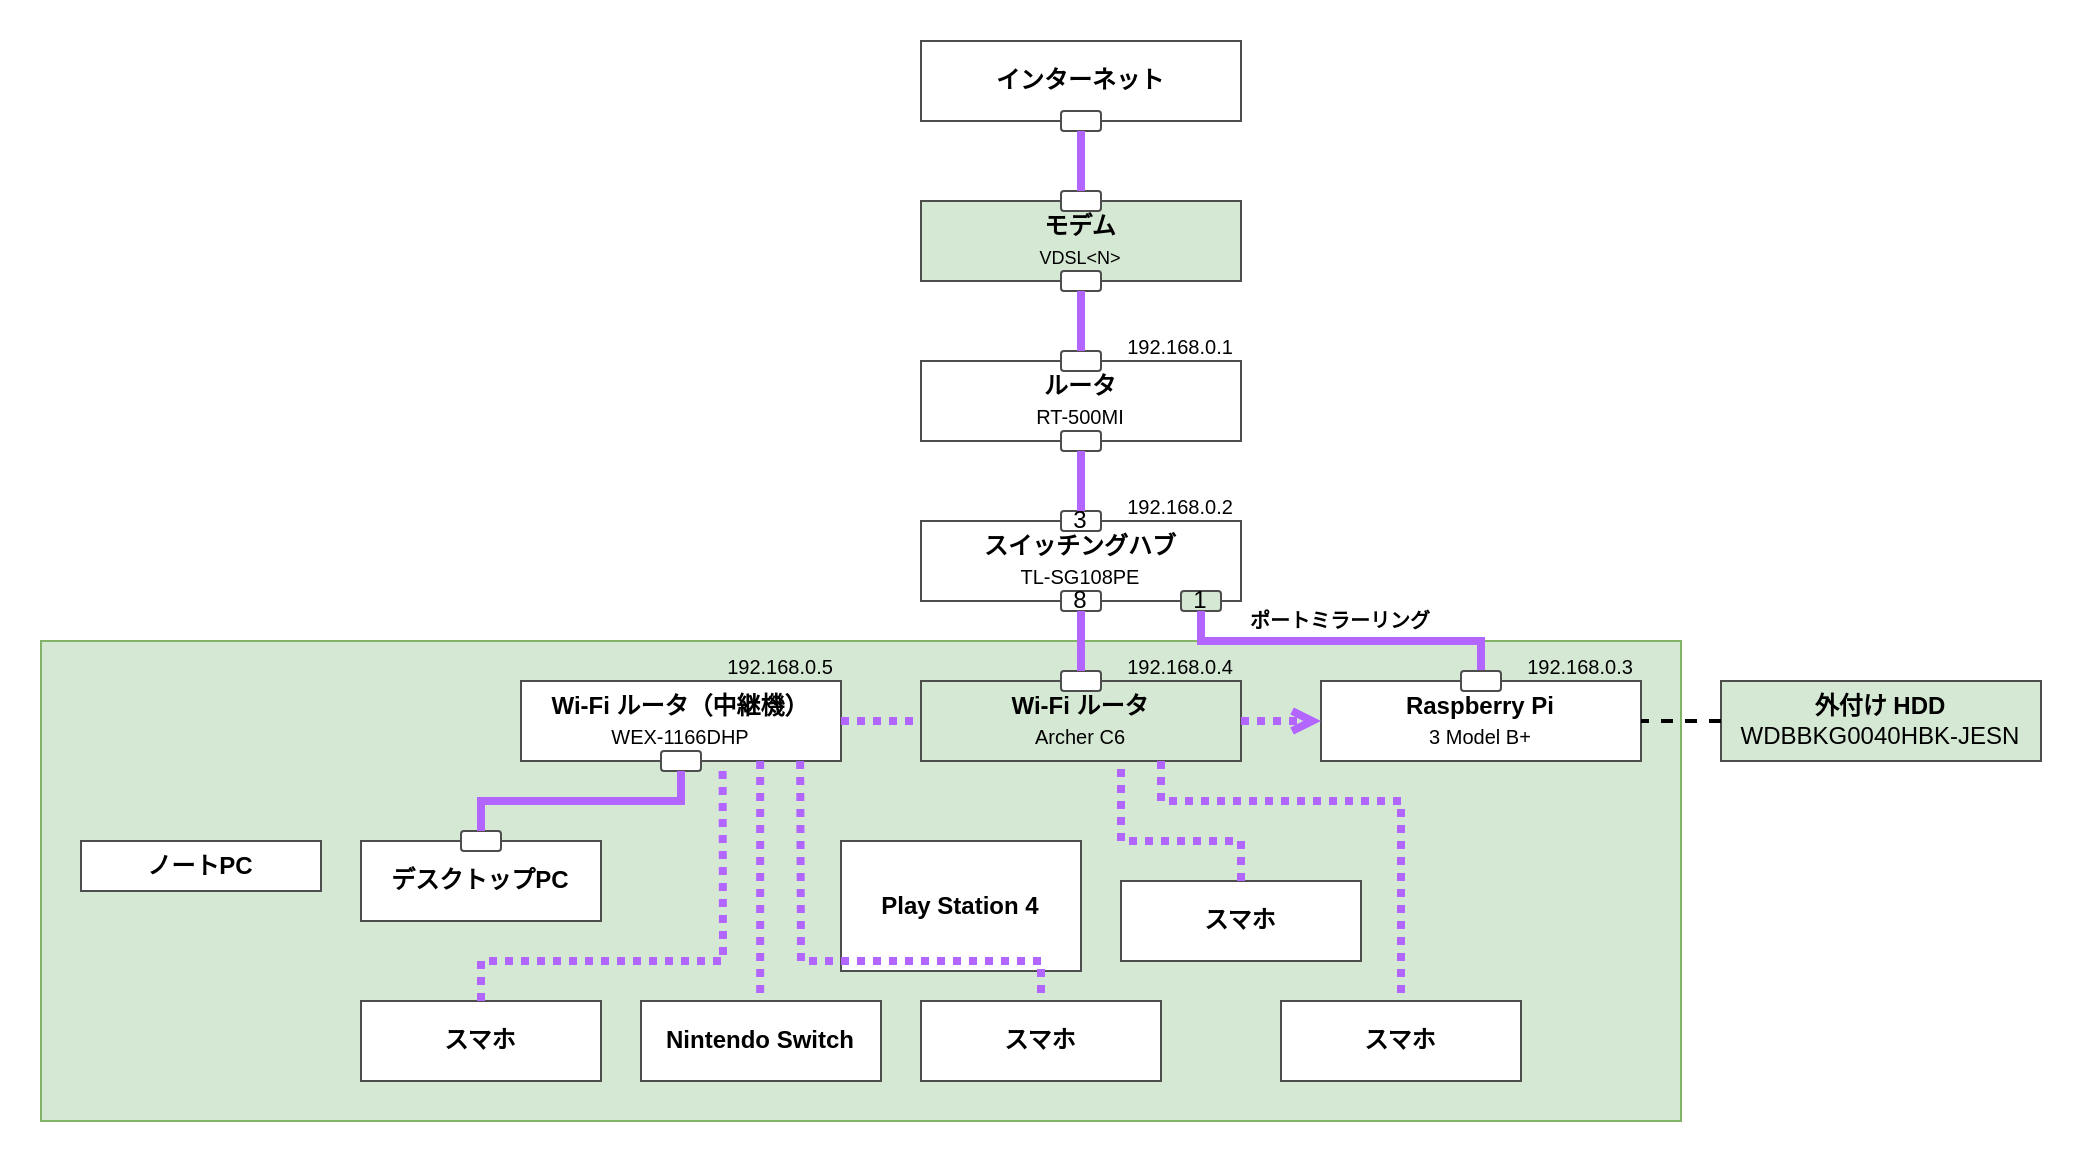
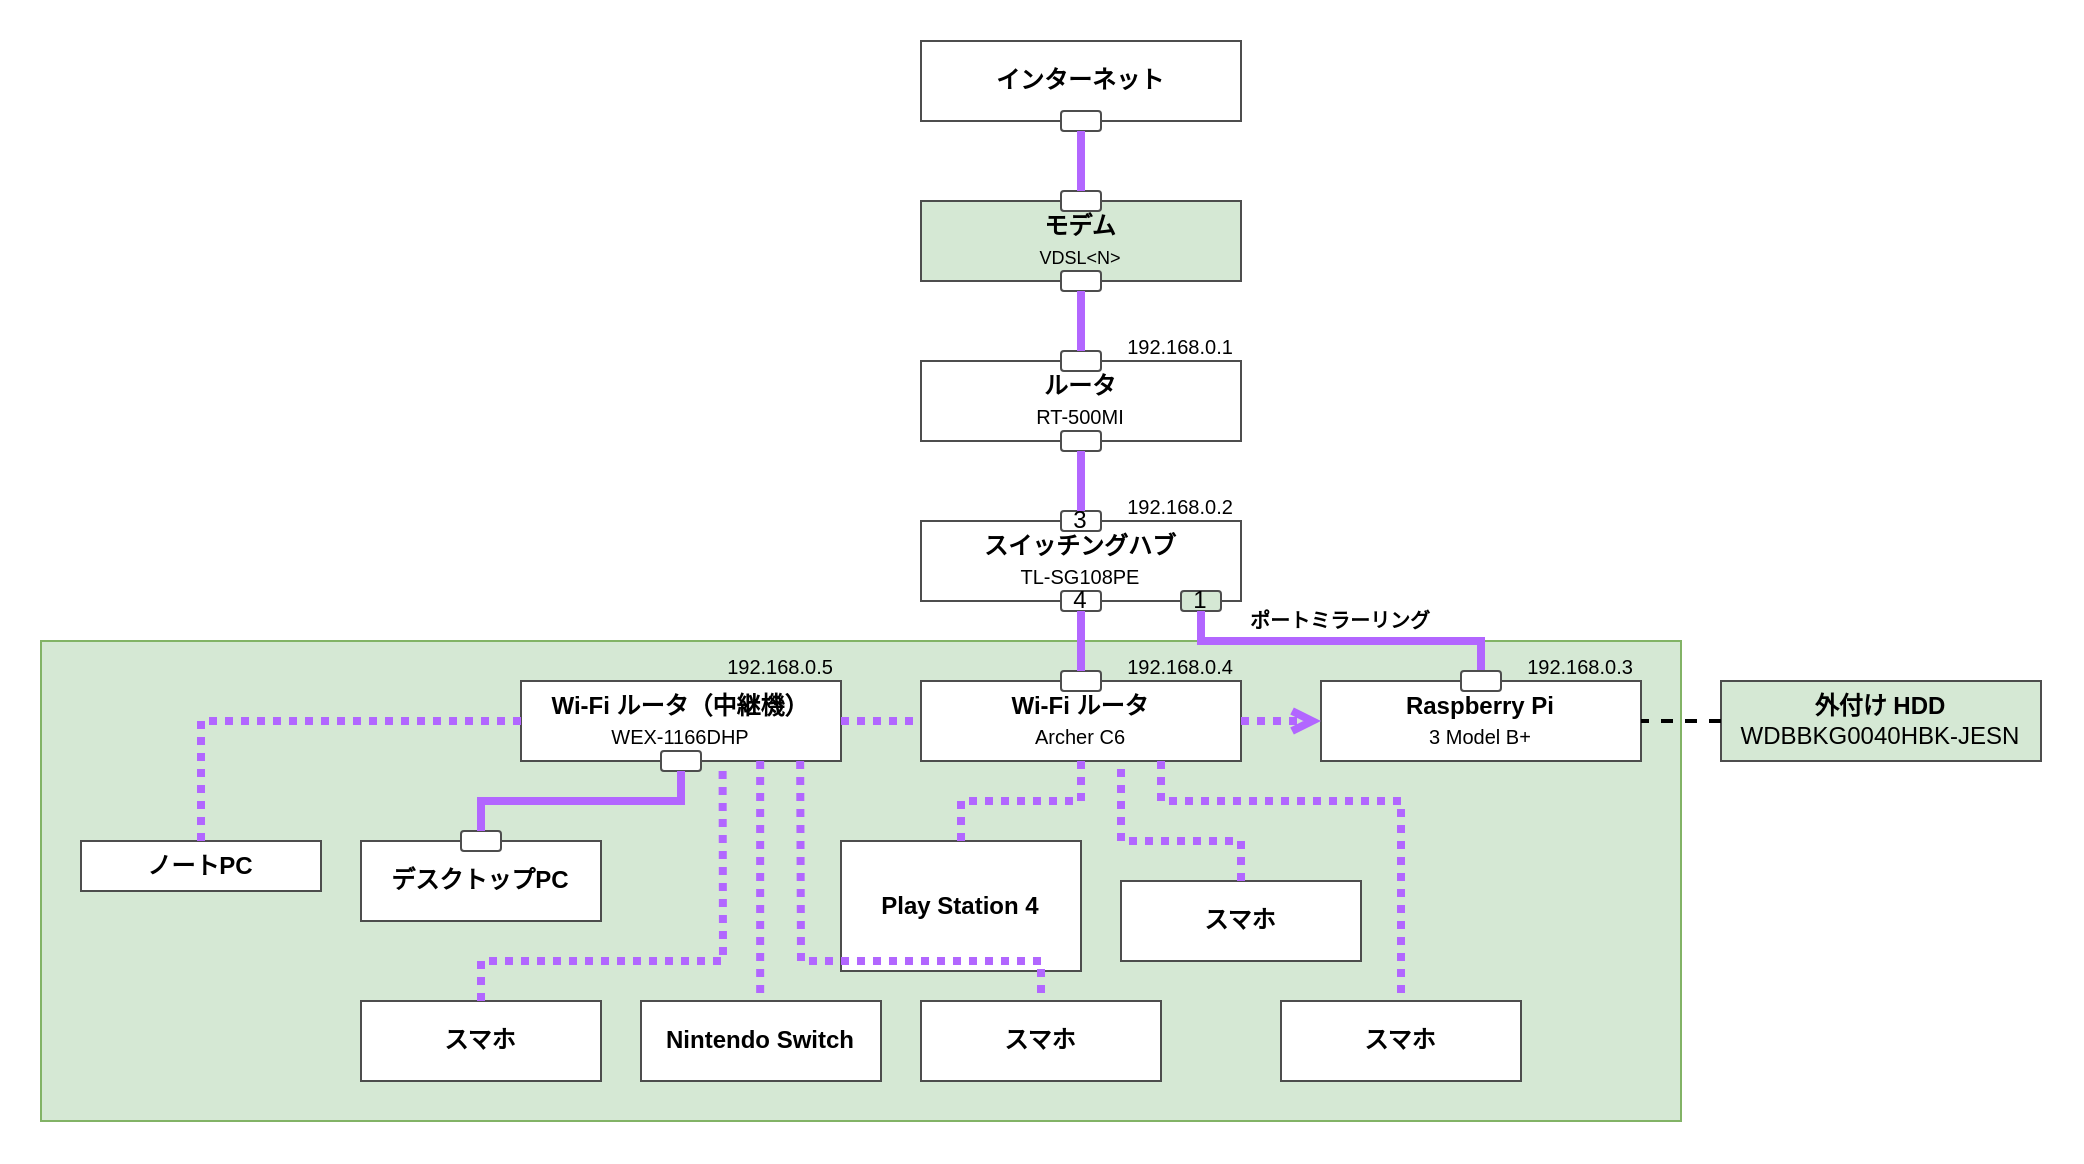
(1081, 601) -> (1081, 601)
none -> (303, 721)
(1081, 721) -> (1081, 721)
none -> (1021, 801)
